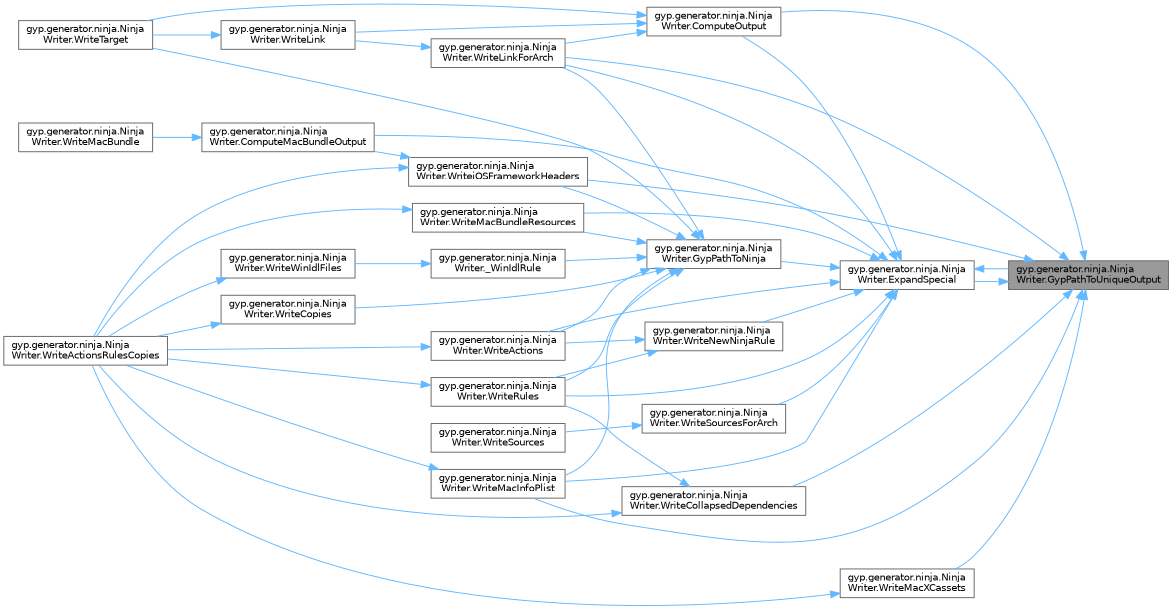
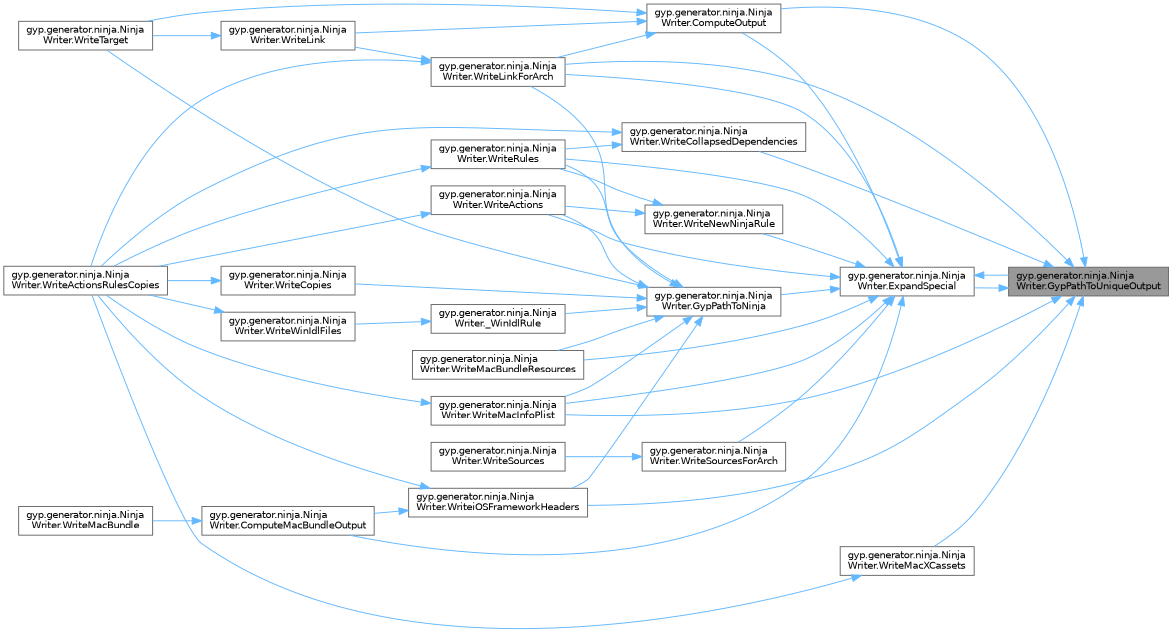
(230, 230) -> (212, 95)
